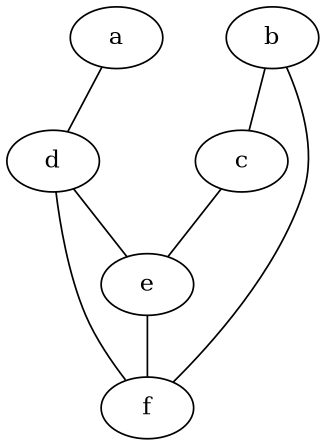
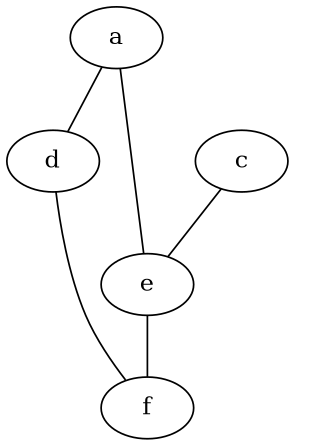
(273, 38) -> none
(100, 223) -> (132, 161)
